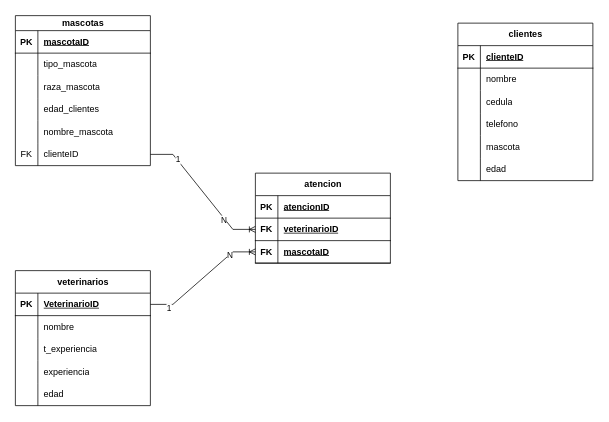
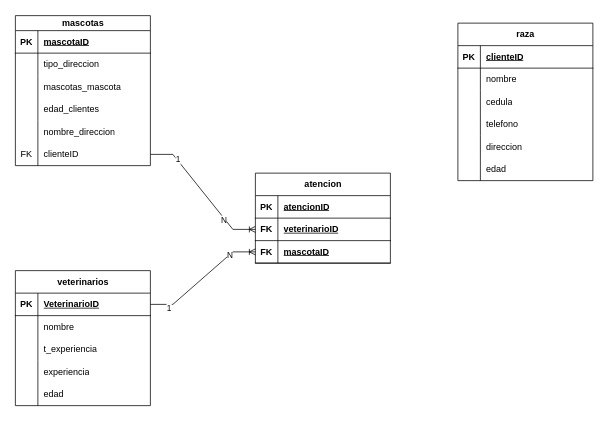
(526, 34) -> (526, 34)
(73, 64) -> (76, 64)
(74, 87) -> (84, 87)
(79, 132) -> (82, 132)
(504, 147) -> (507, 147)
